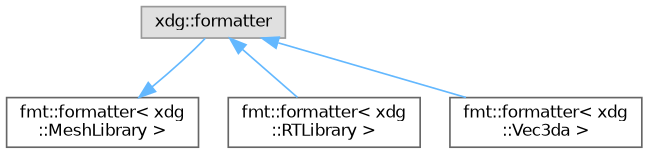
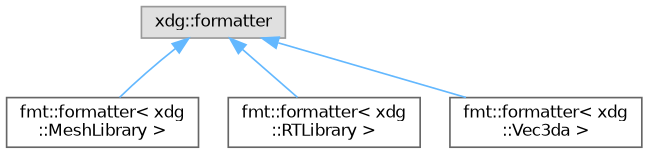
(179, 63) -> (147, 72)
